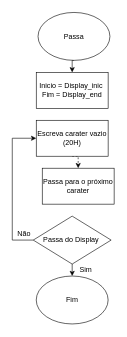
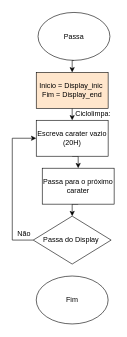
(72, 90) -> (72, 90)
none -> (72, 114)
none -> (93, 114)
(78, 160) -> (78, 160)
none -> (72, 210)
(72, 270) -> none
(86, 270) -> none
